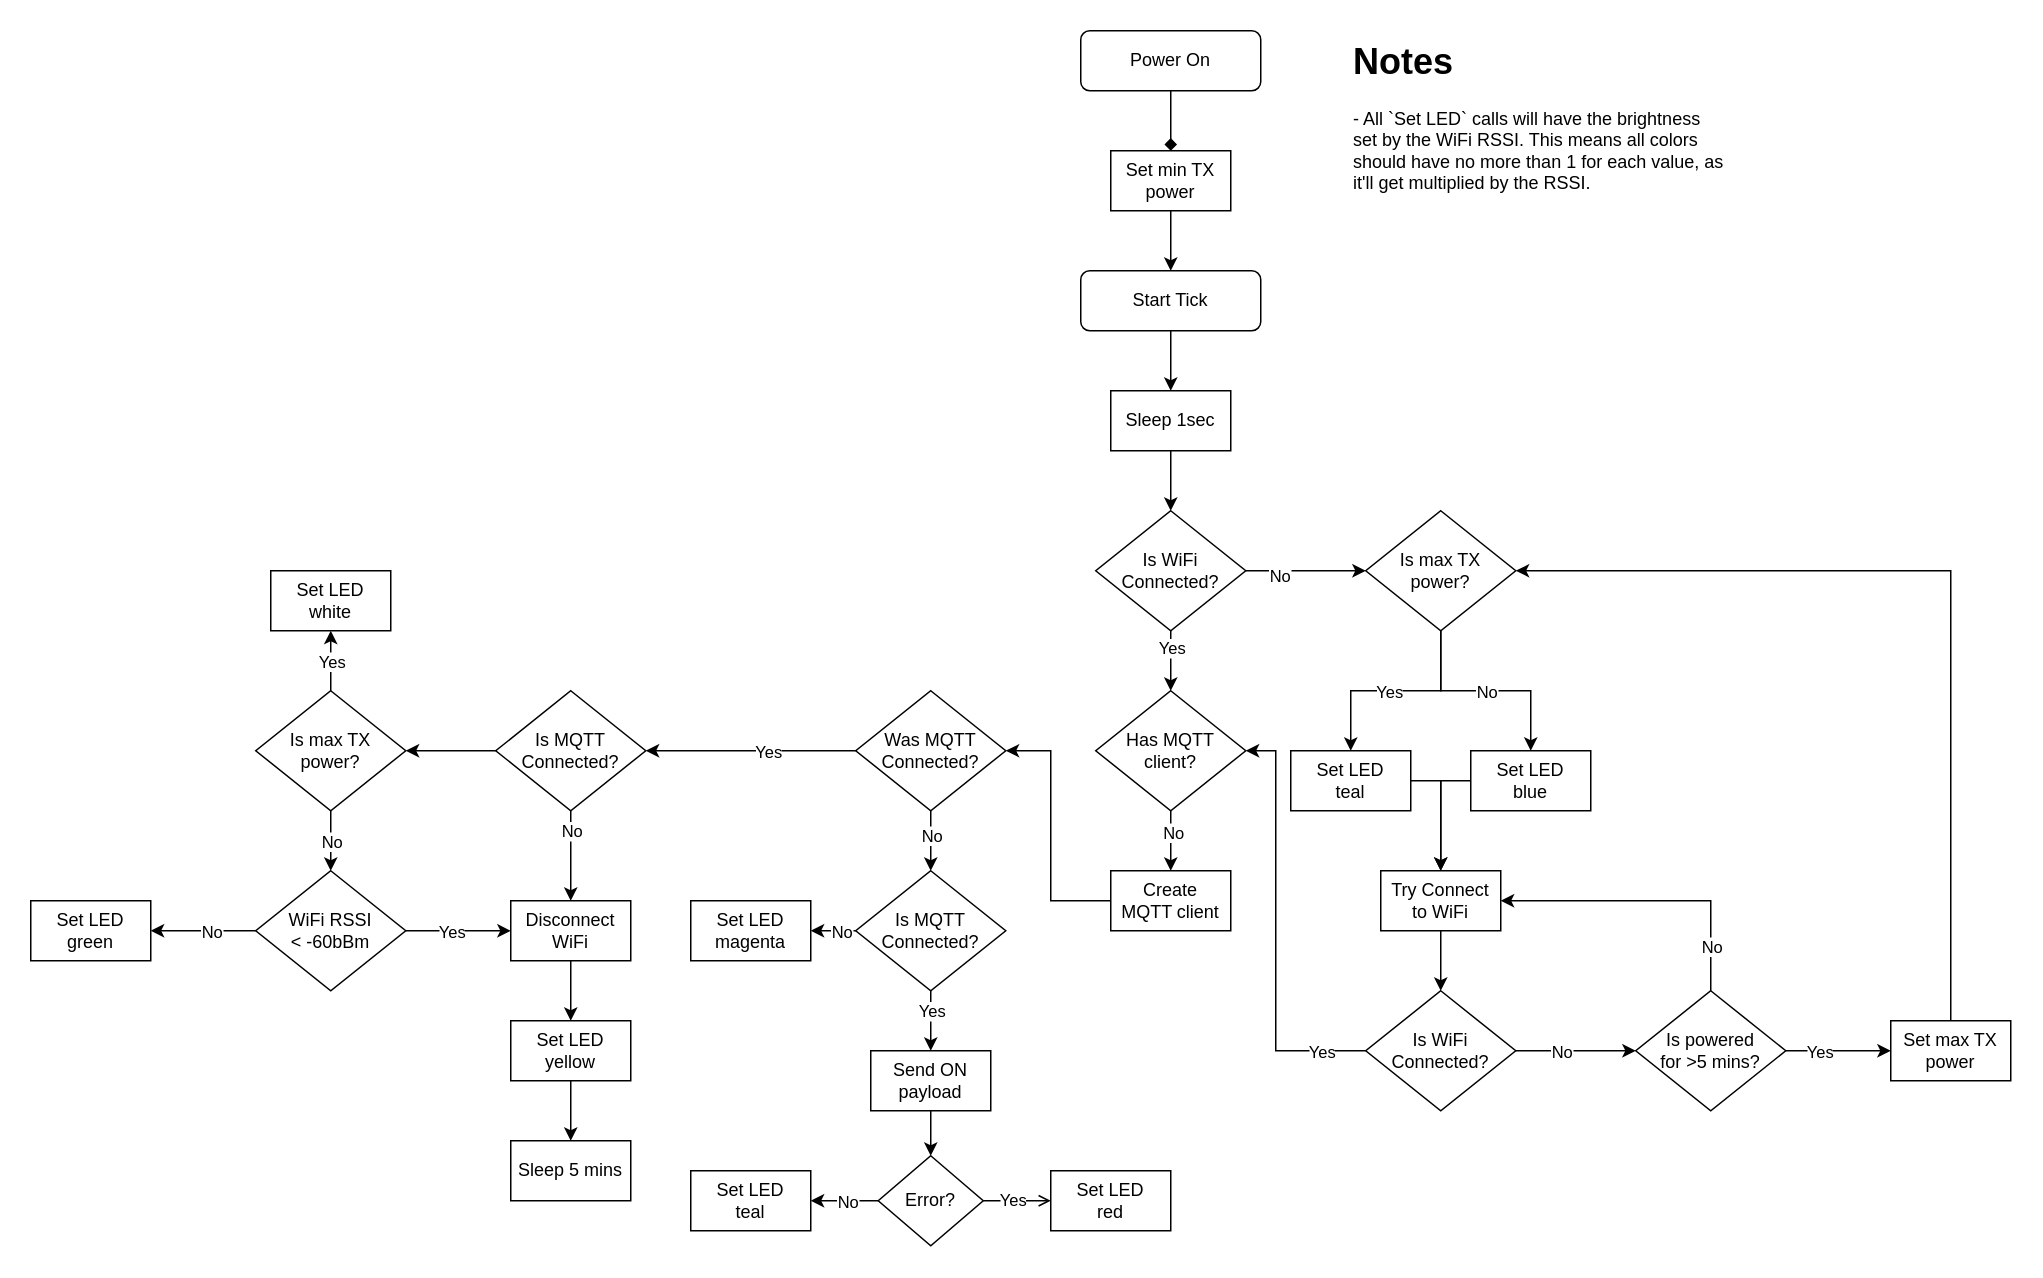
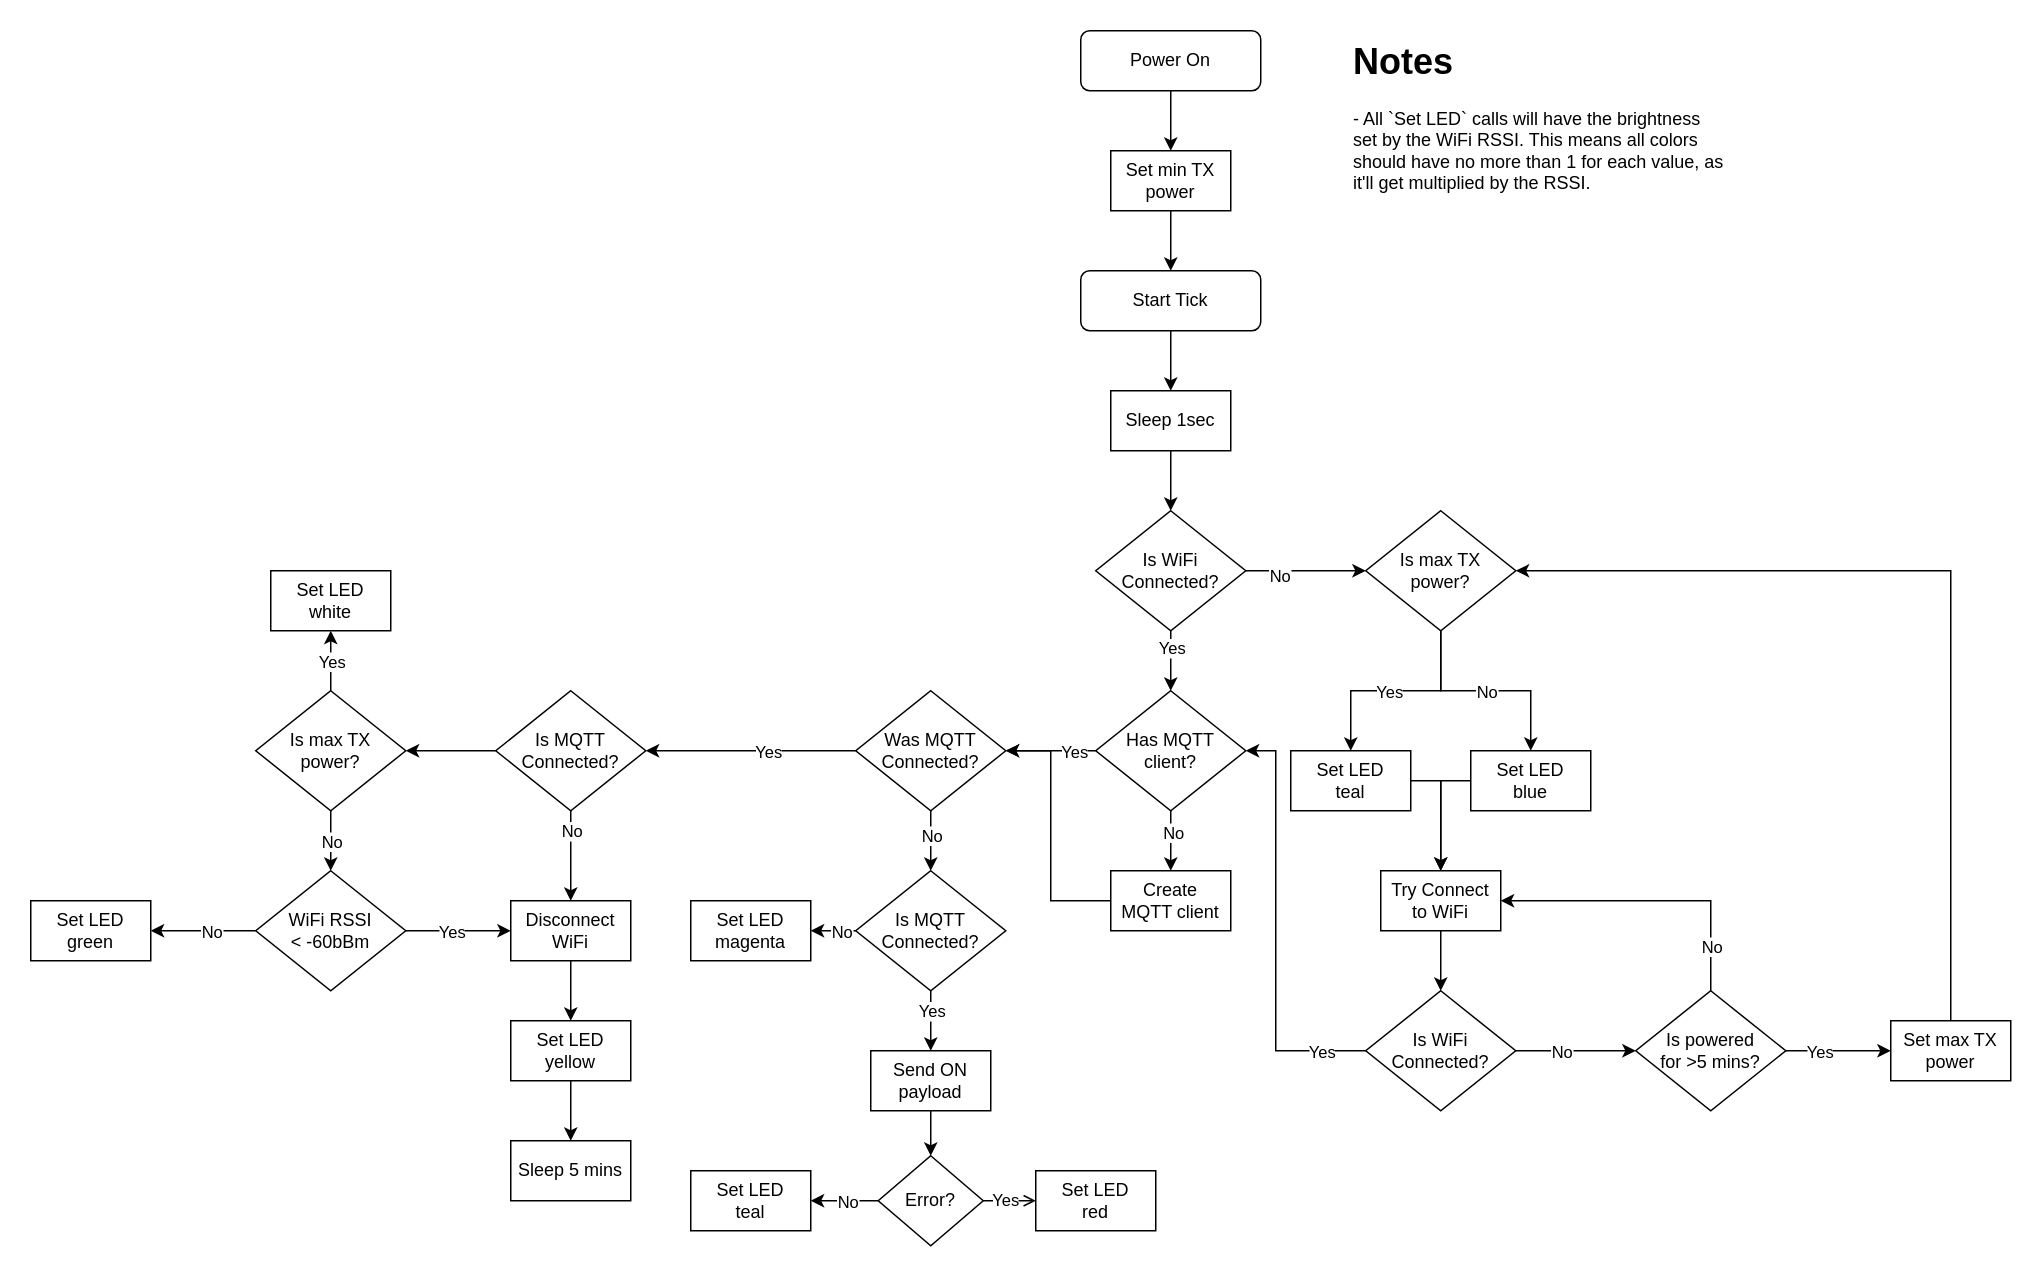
(1171, 138) -> (1171, 139)
none -> (1074, 751)
(1111, 1201) -> (1096, 1201)
